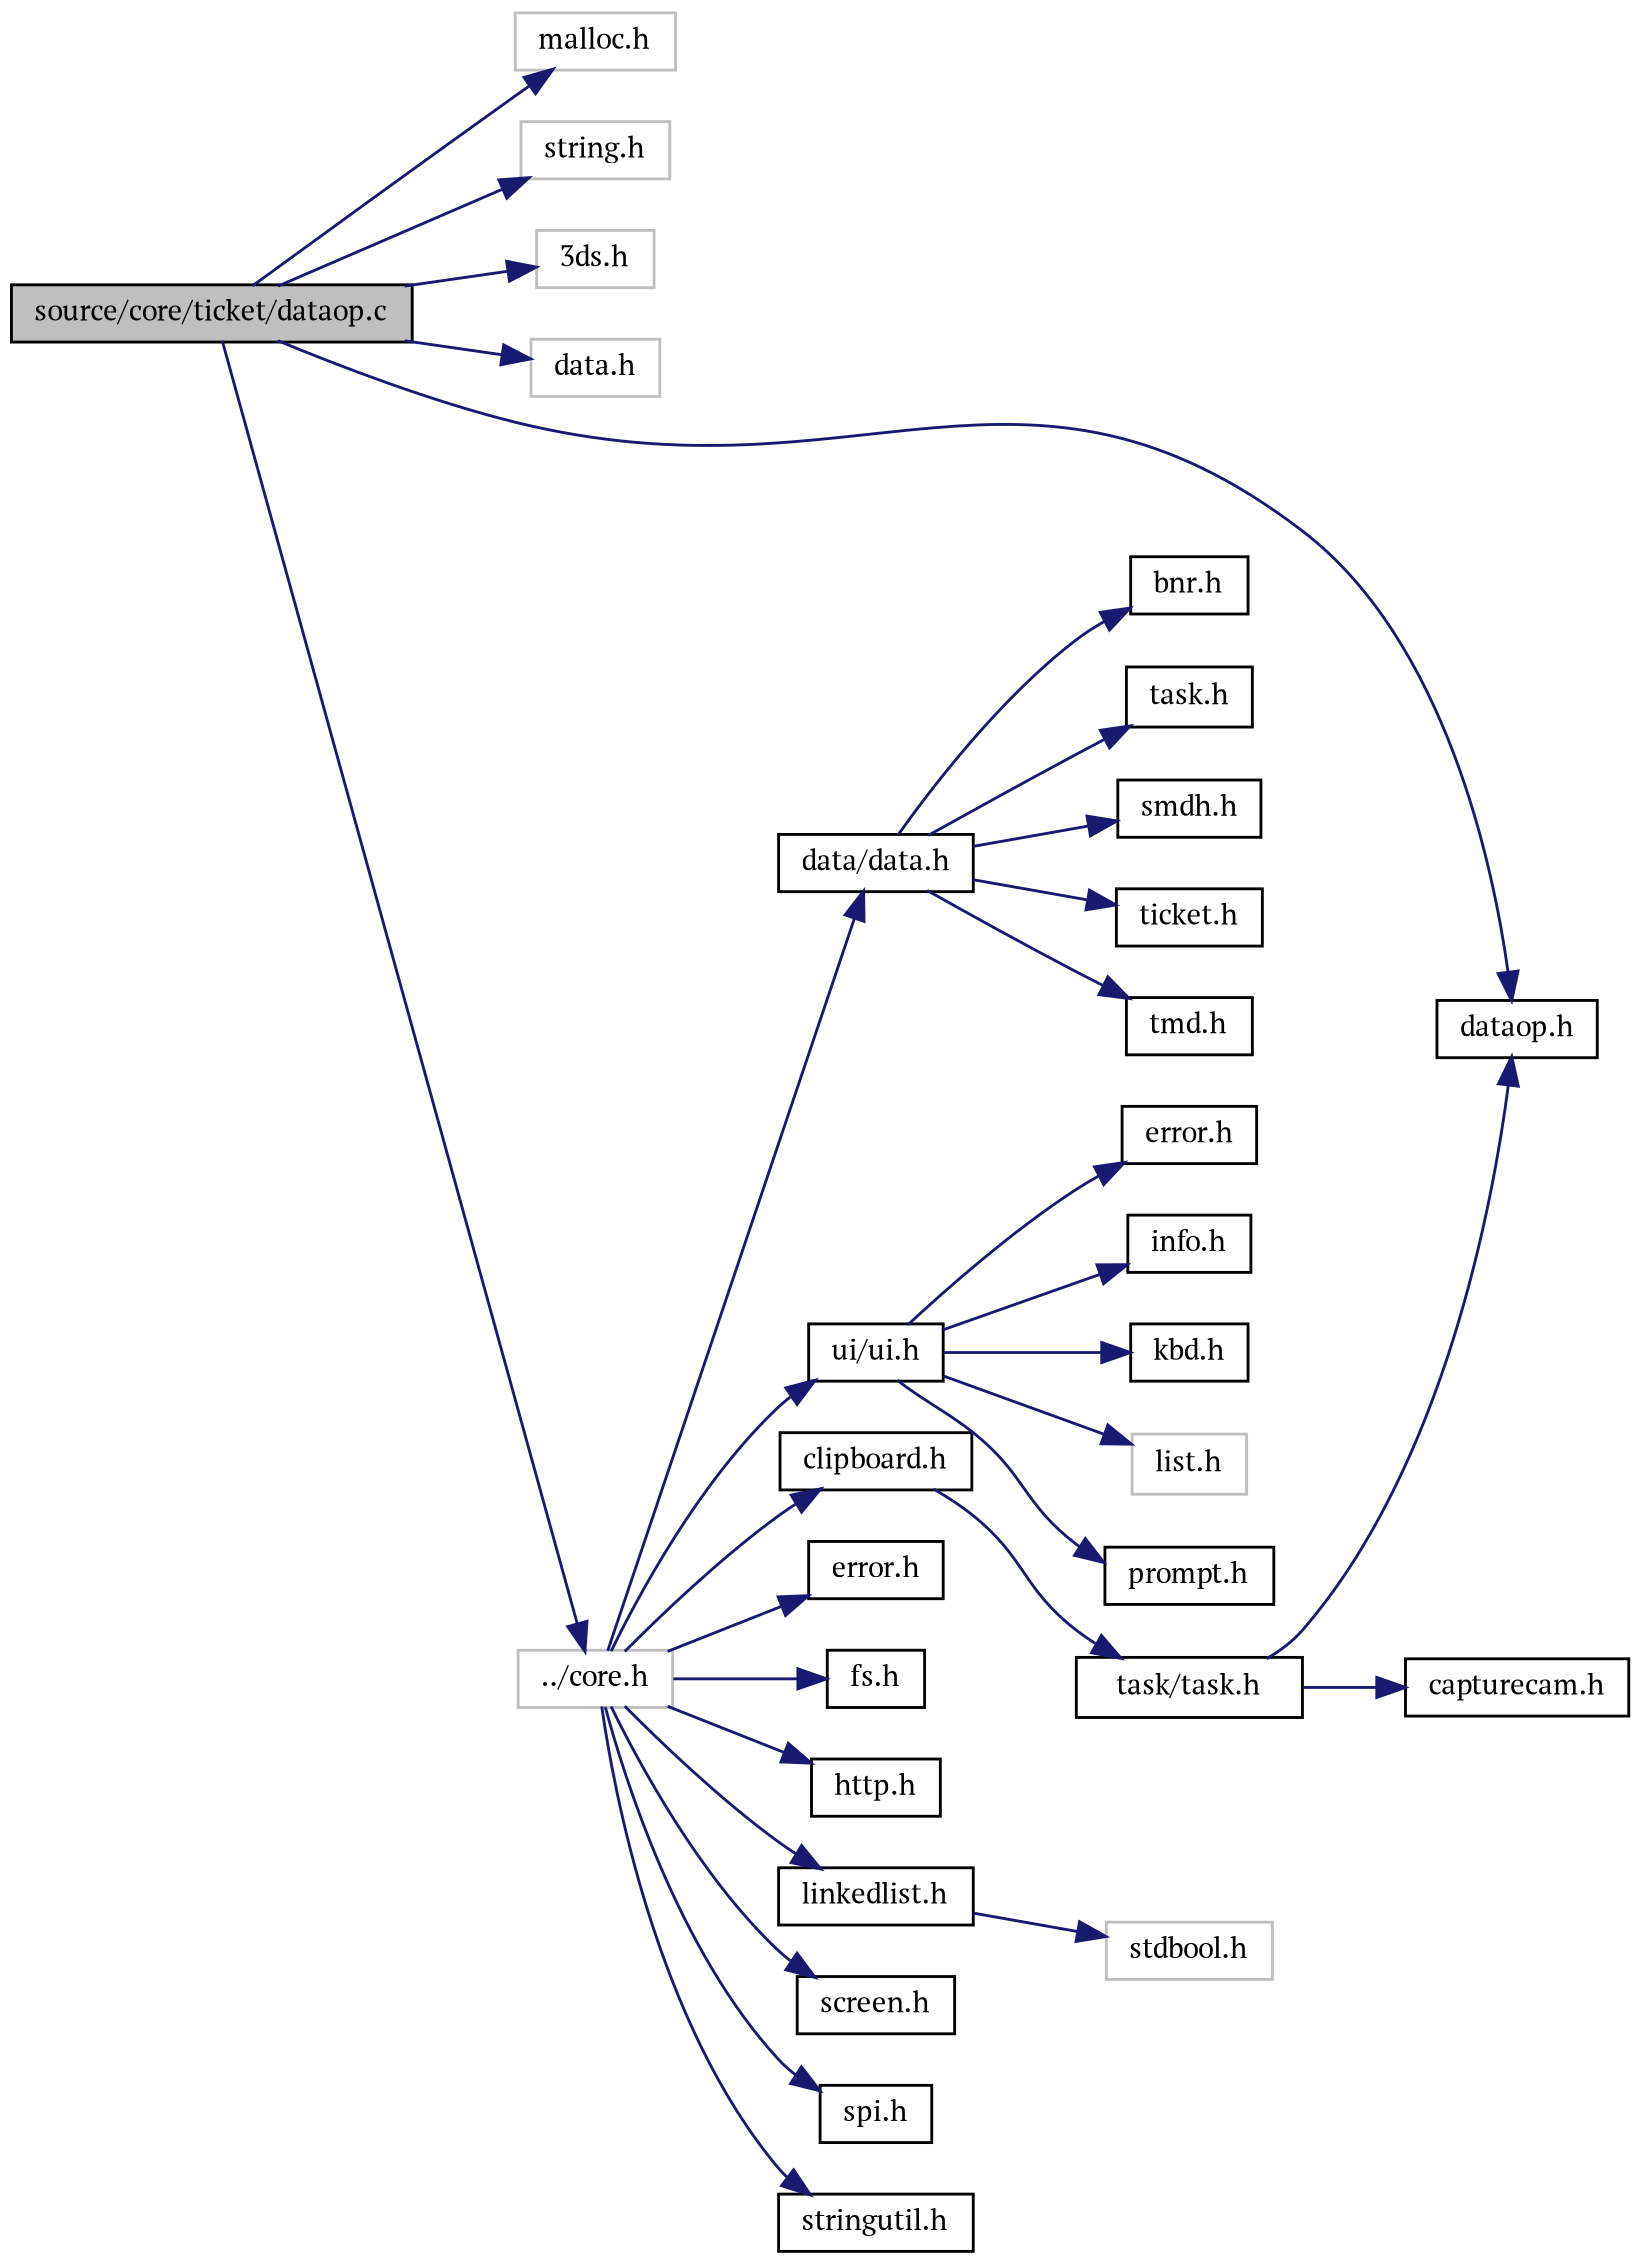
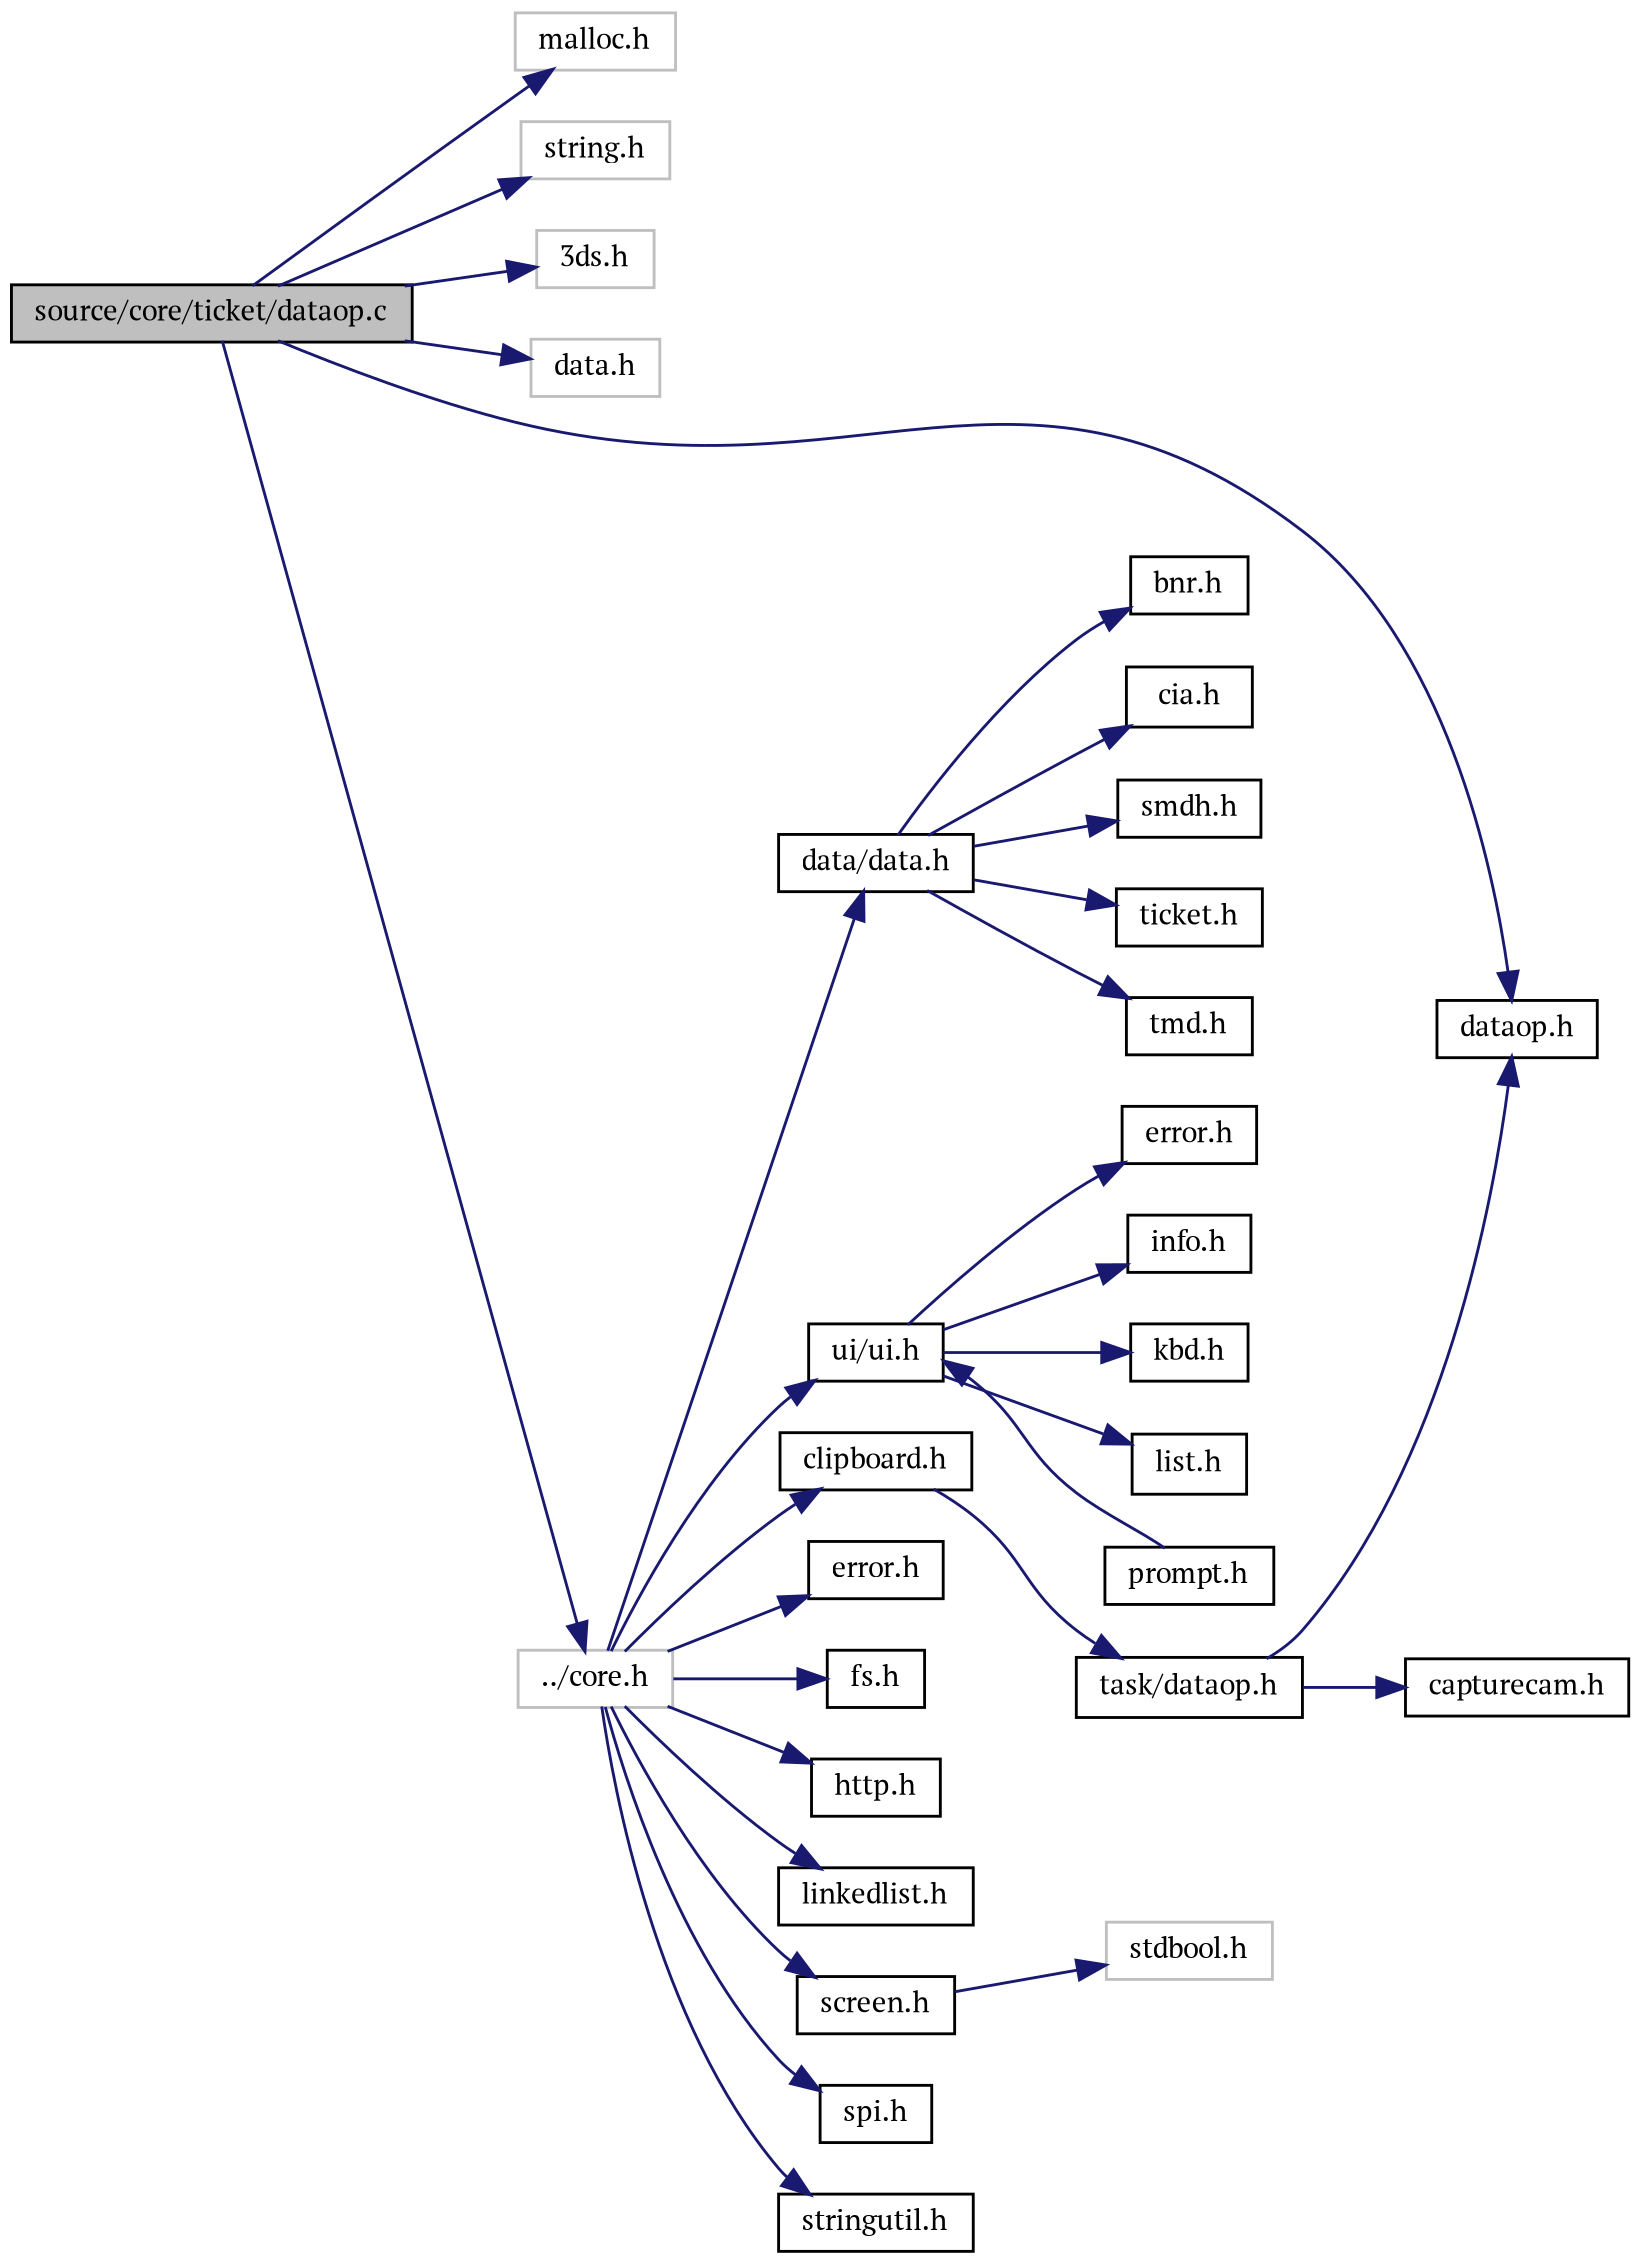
(1189, 697) -> (1189, 697)
(997, 1454) -> (1056, 1475)
(1189, 1464) -> (1189, 1464)
(1189, 1687) -> (1189, 1687)
(1025, 1922) -> (1016, 1981)
